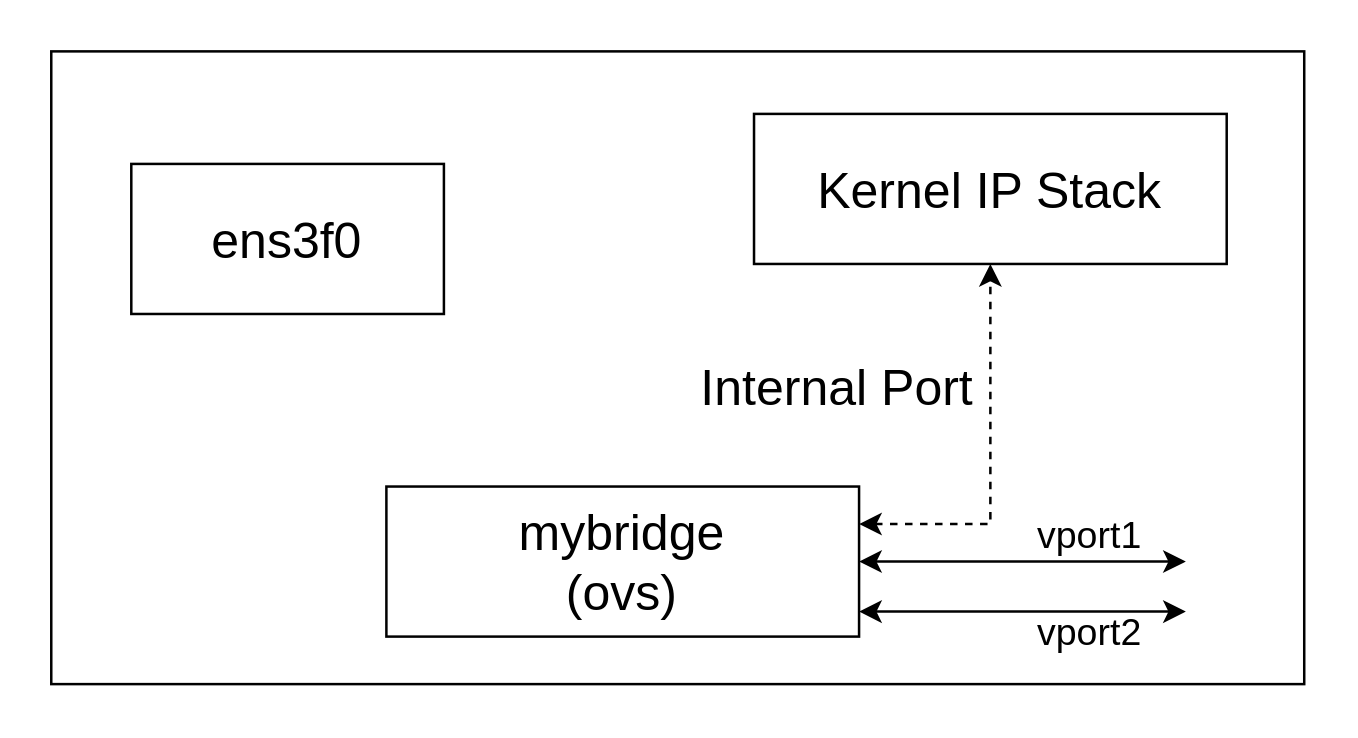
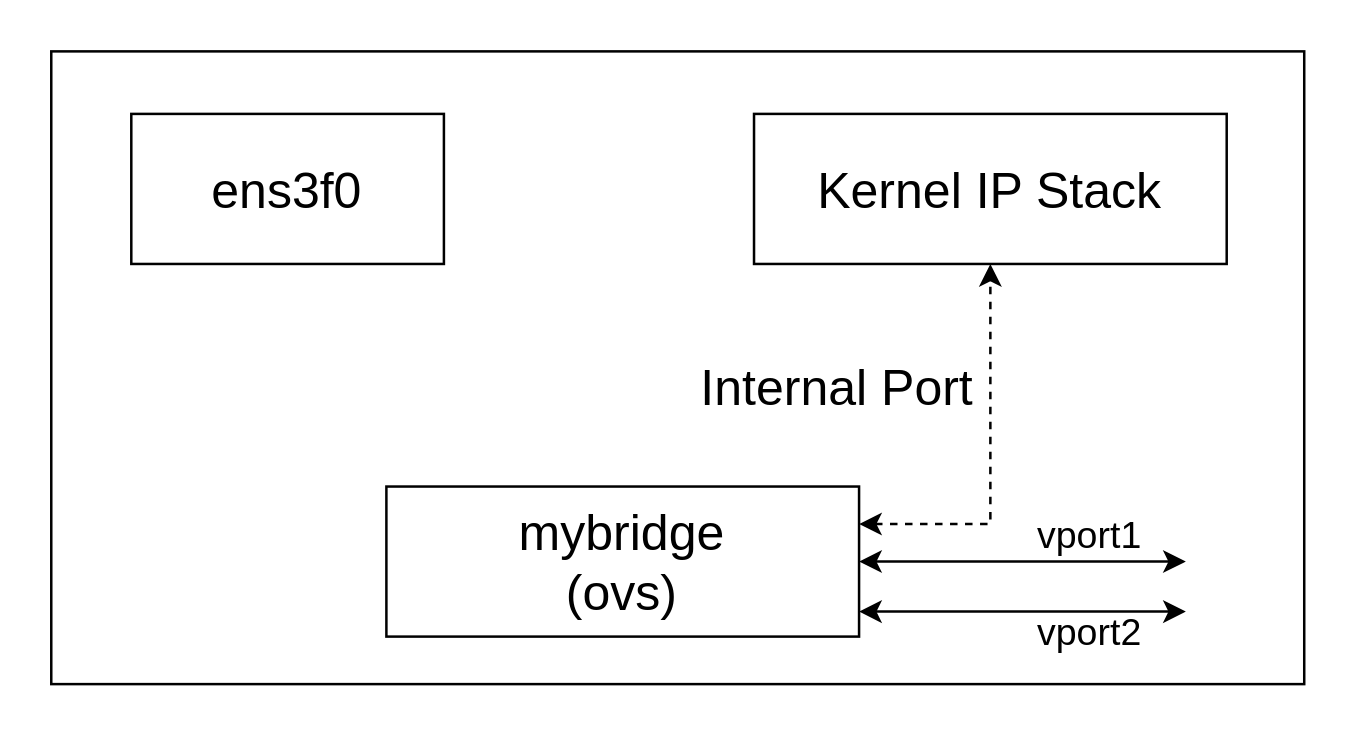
(288, 239) -> (288, 189)
